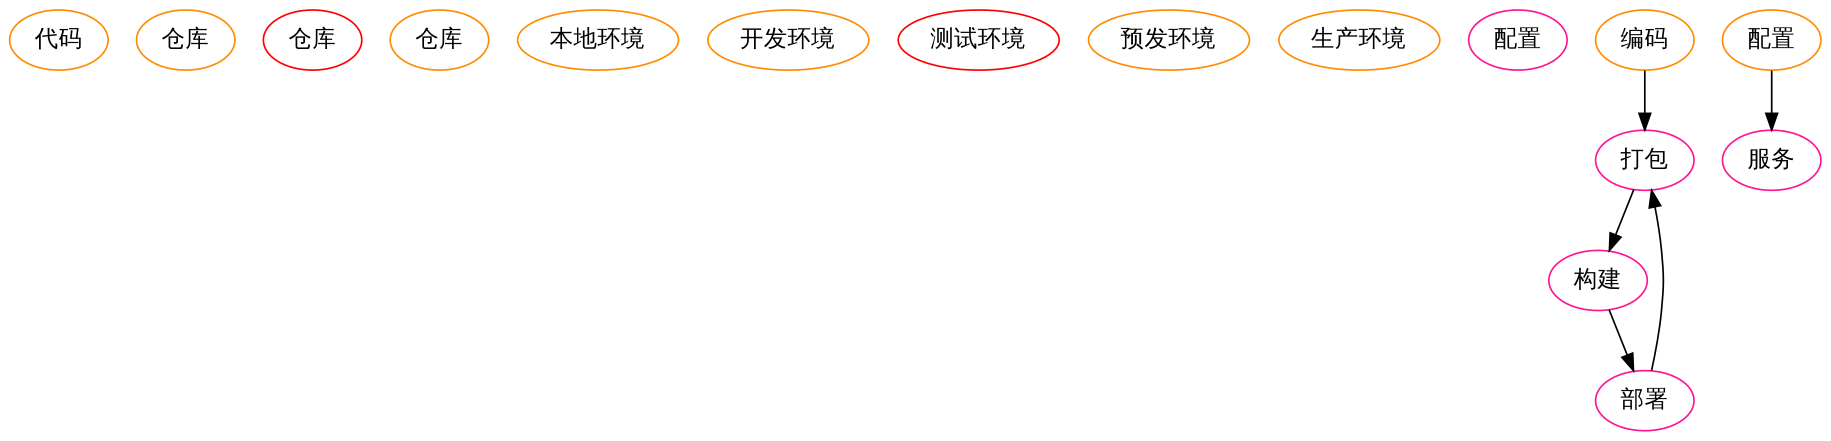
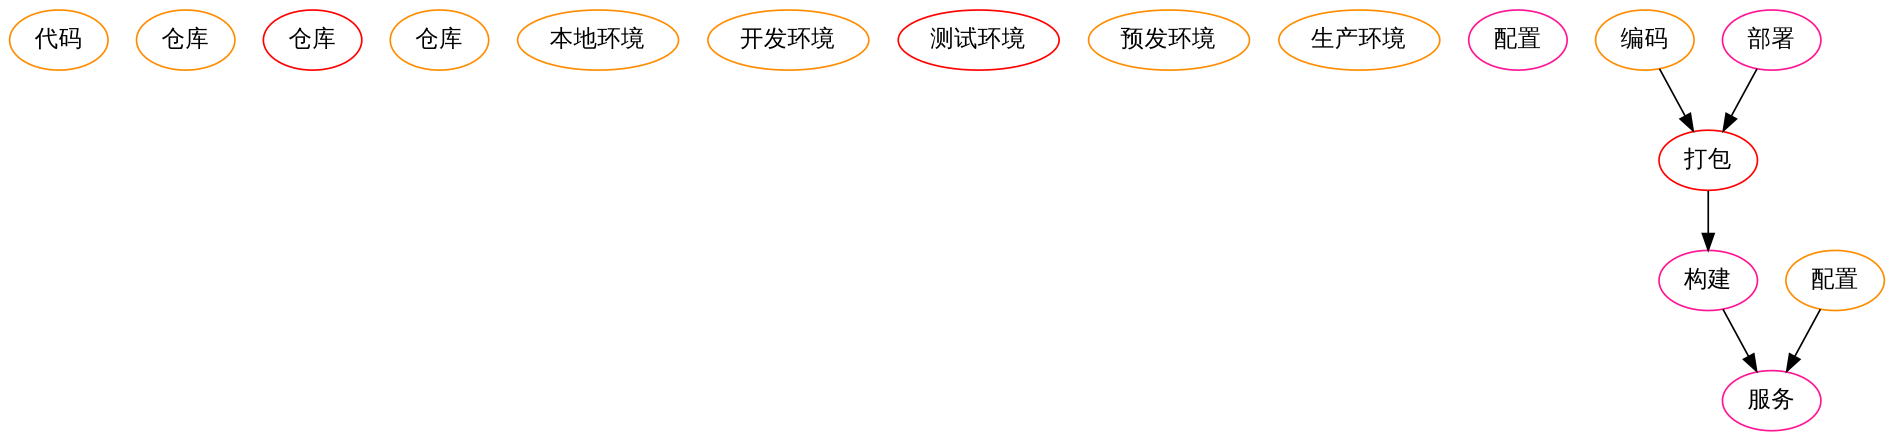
(1645, 160) -> (1708, 160)
(1618, 332) -> (1736, 333)
